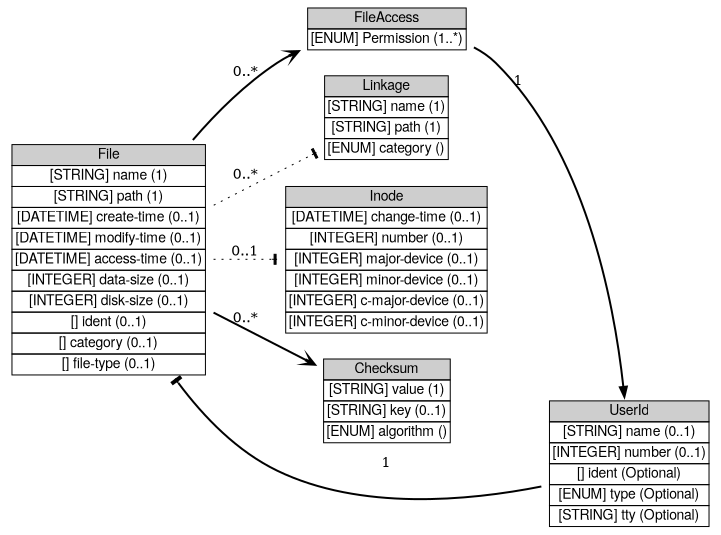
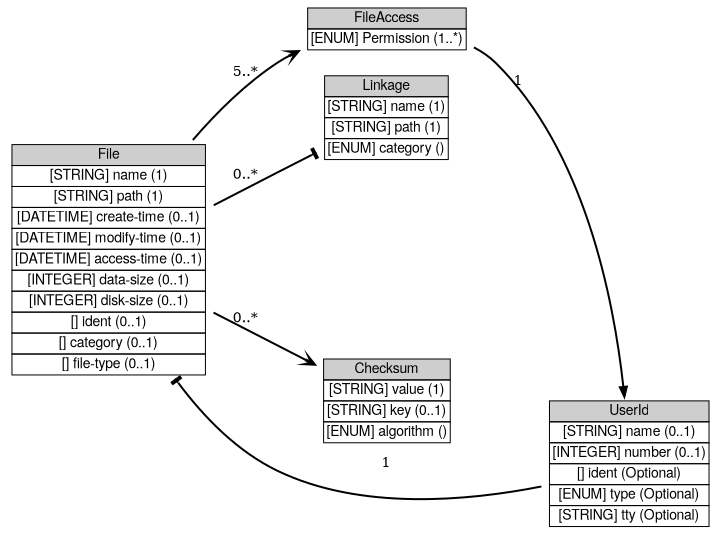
(245, 72) -> (245, 72)
(263, 180) -> (263, 180)
(386, 259) -> none
